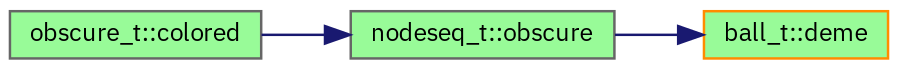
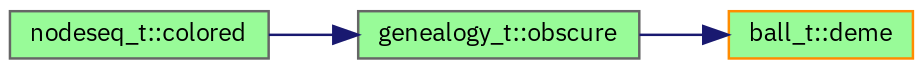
(136, 35) -> (139, 35)
(483, 35) -> (499, 35)
